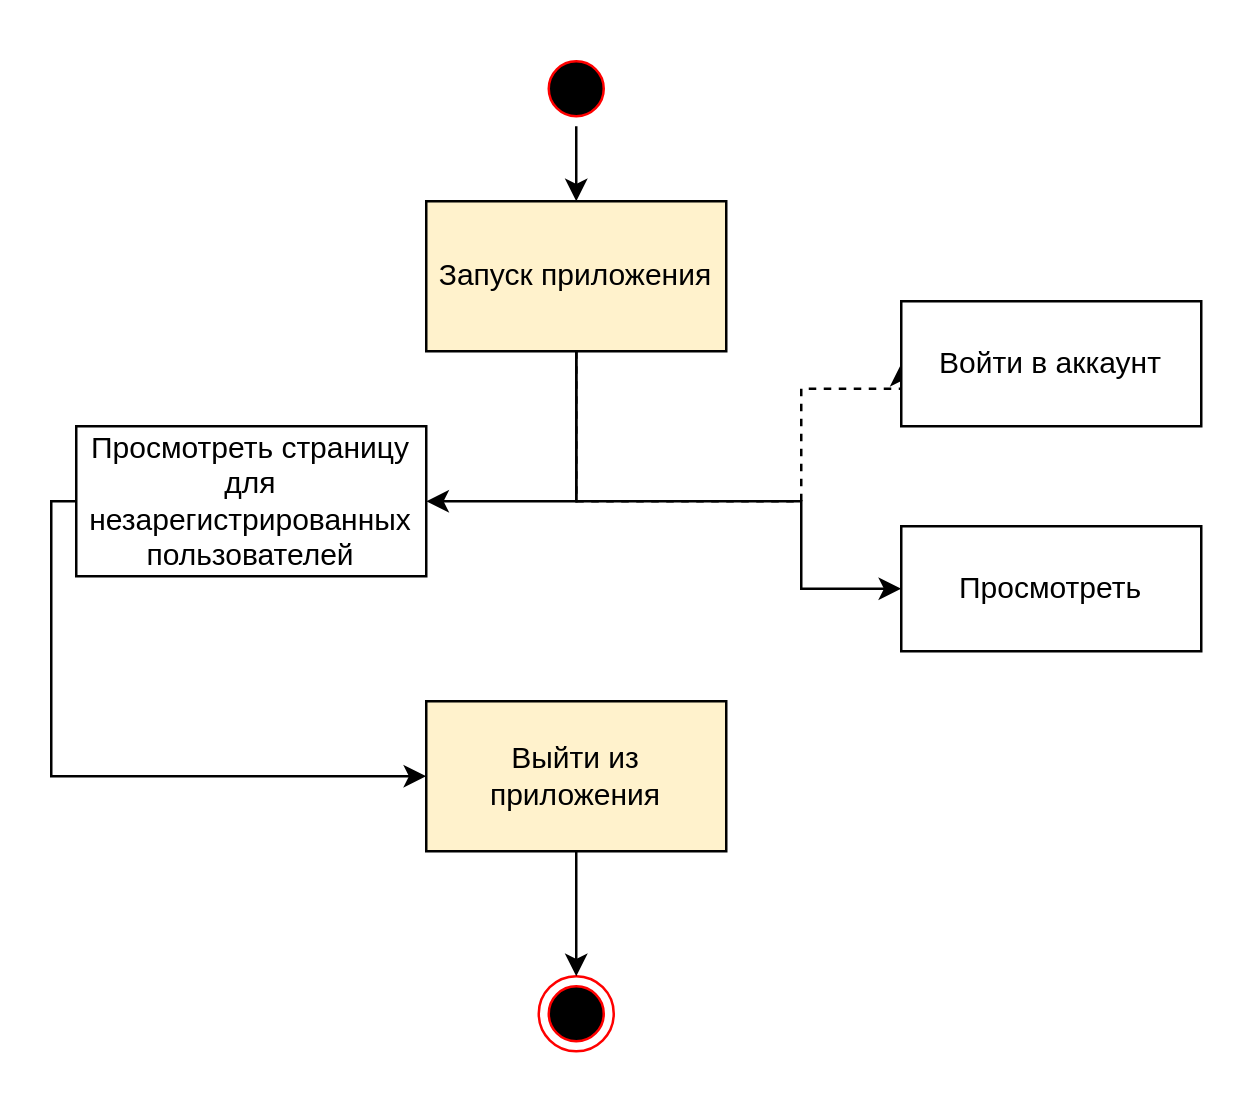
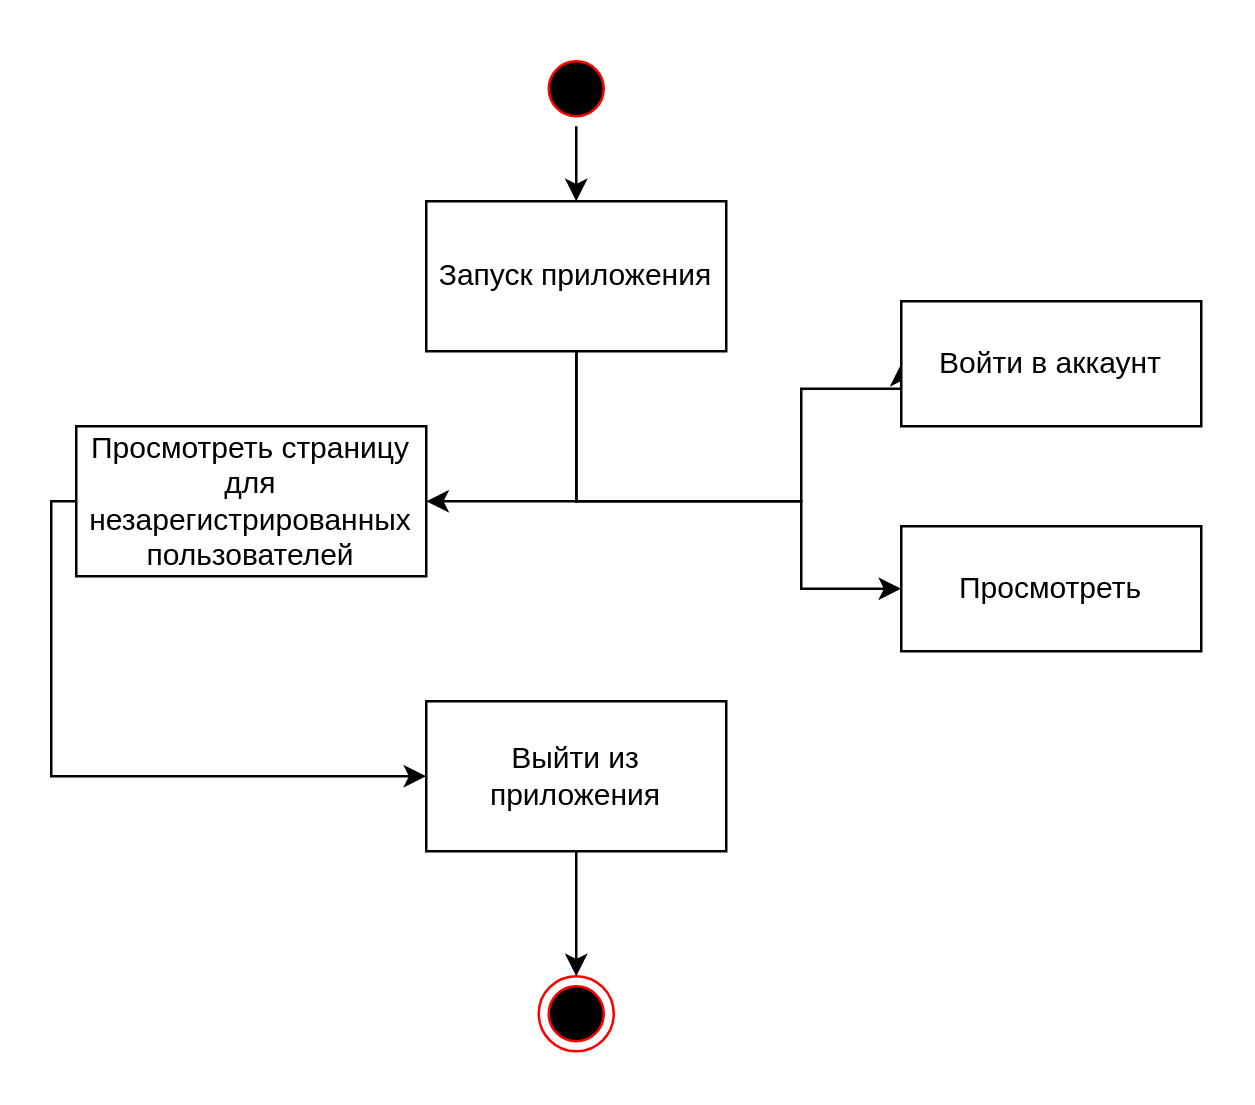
(576, 276) -> (576, 276)
(801, 394) -> (801, 394)
(576, 776) -> (576, 776)
